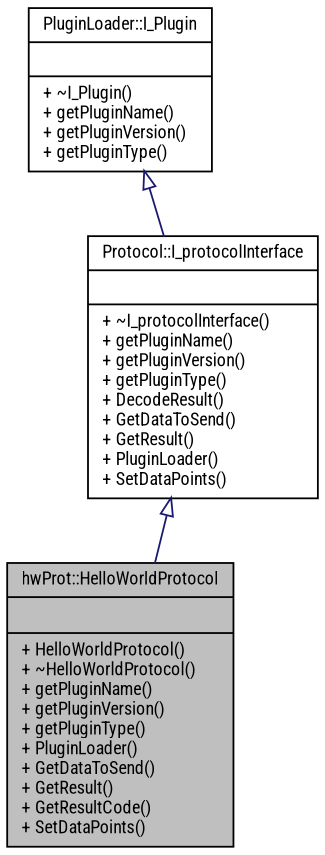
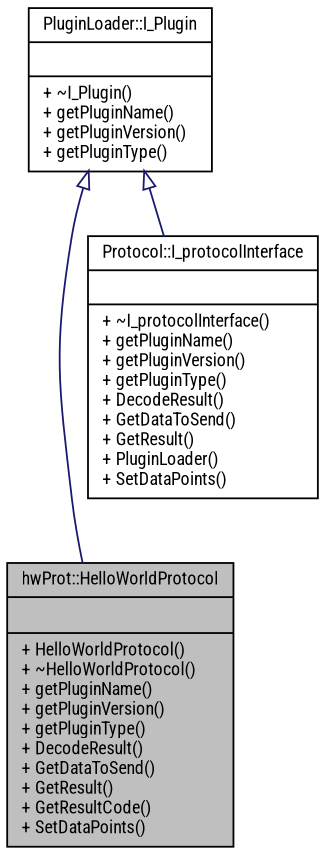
(161, 539) -> (60, 376)
(80, 749) -> (83, 749)
